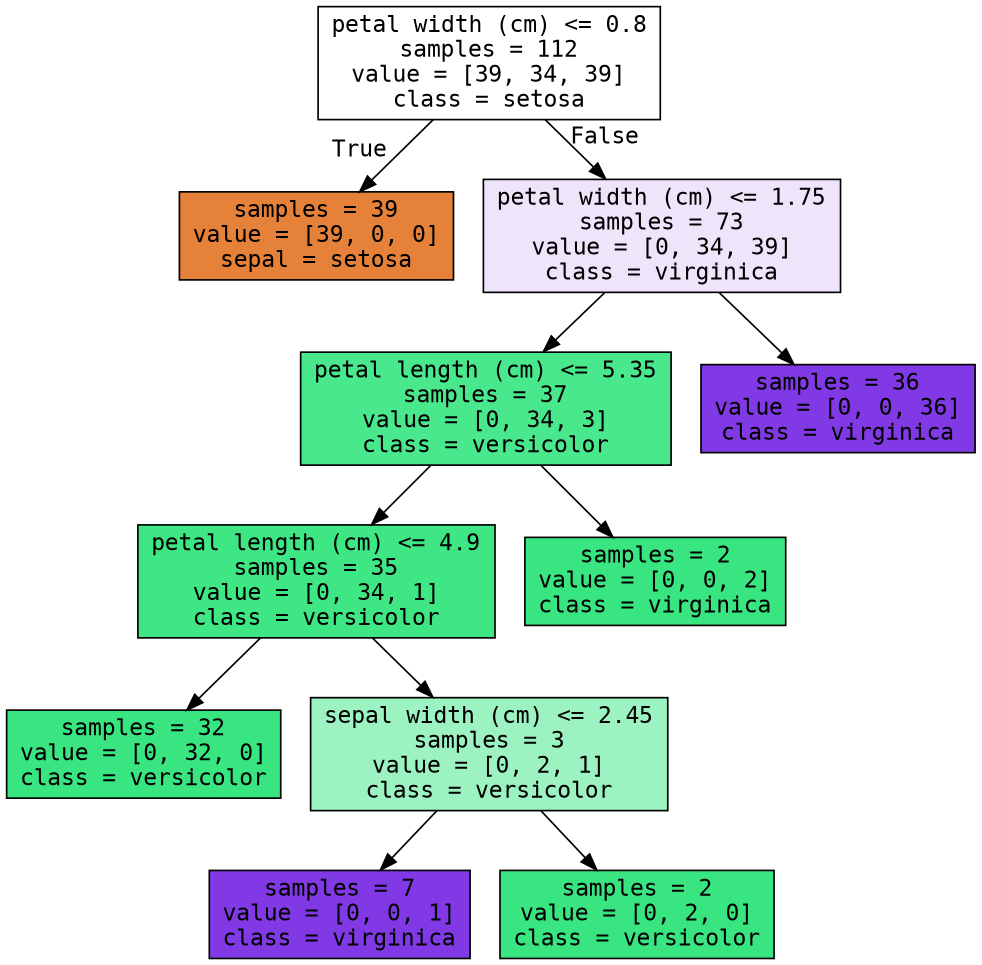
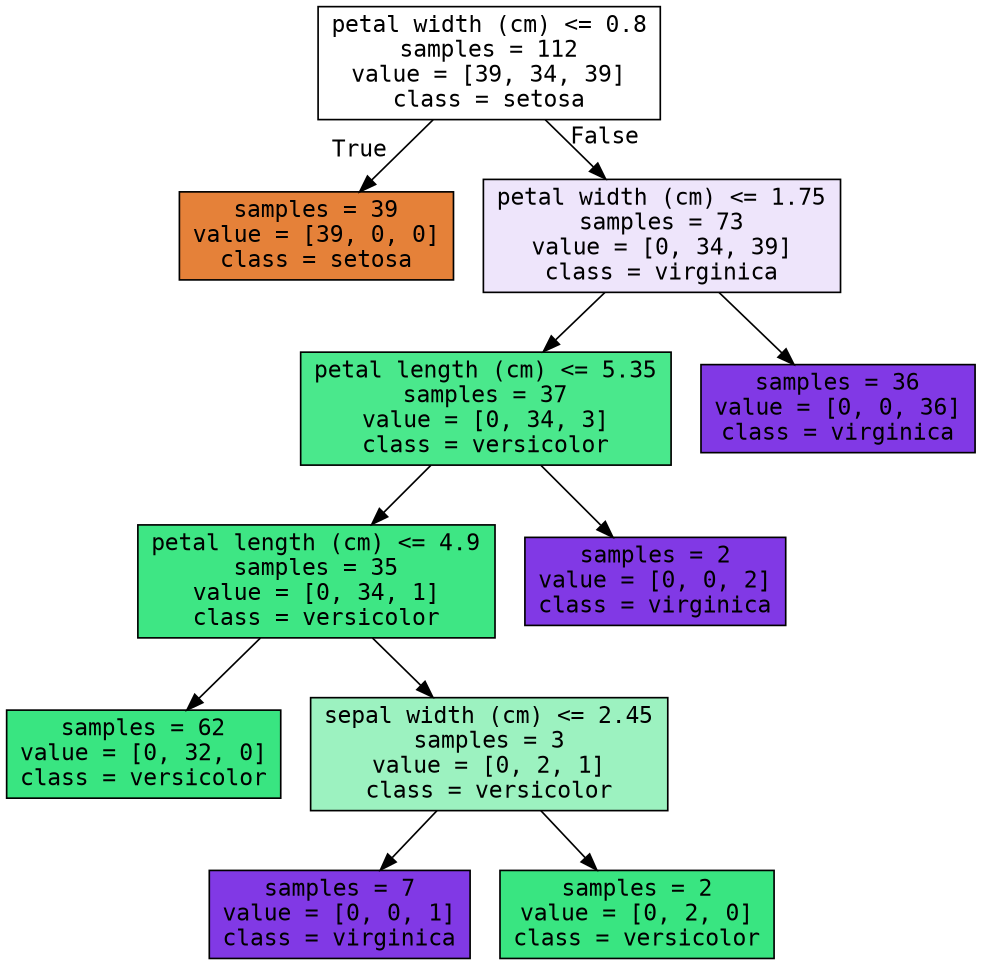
(316, 236) -> (316, 236)
(655, 581) -> (655, 581)
(144, 754) -> (144, 754)
